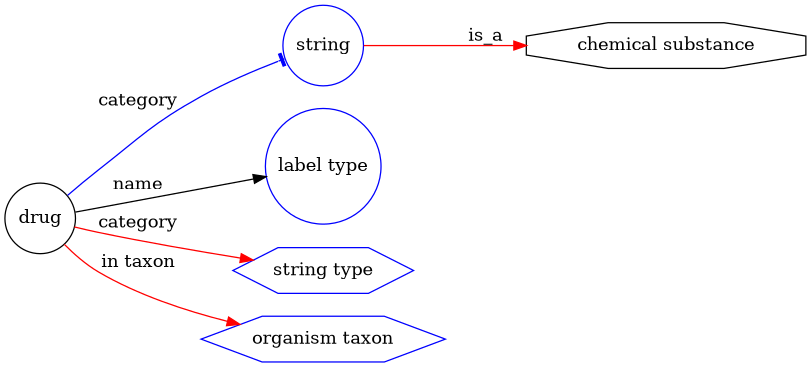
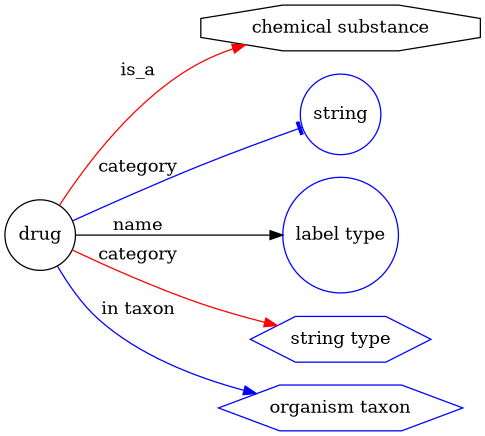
(439, 46) -> (134, 113)
(141, 293) -> (137, 347)
